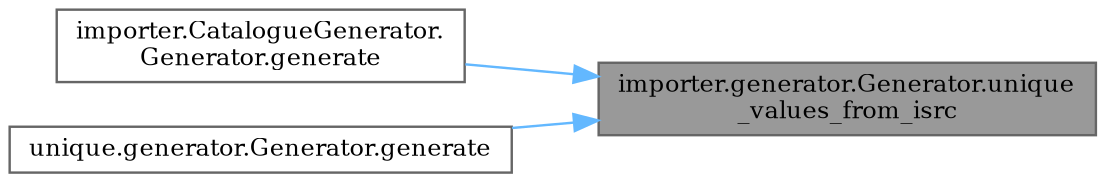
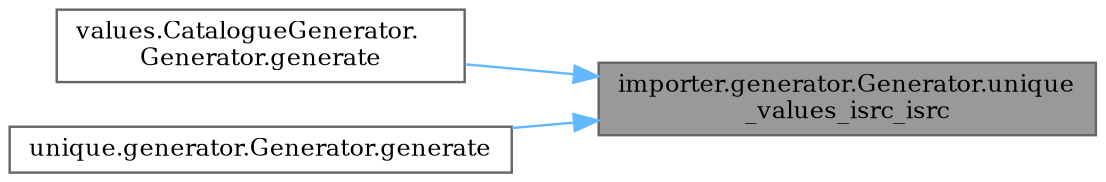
(261, 46) -> (261, 46)
(847, 99) -> (847, 99)
